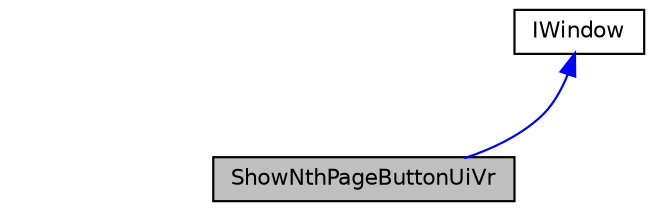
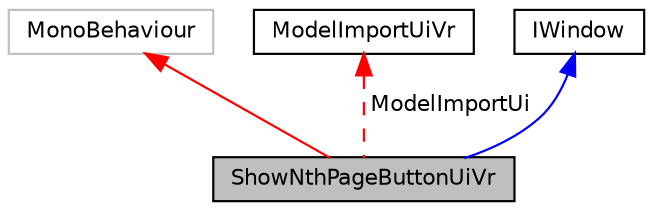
none -> (111, 32)
none -> (364, 32)
